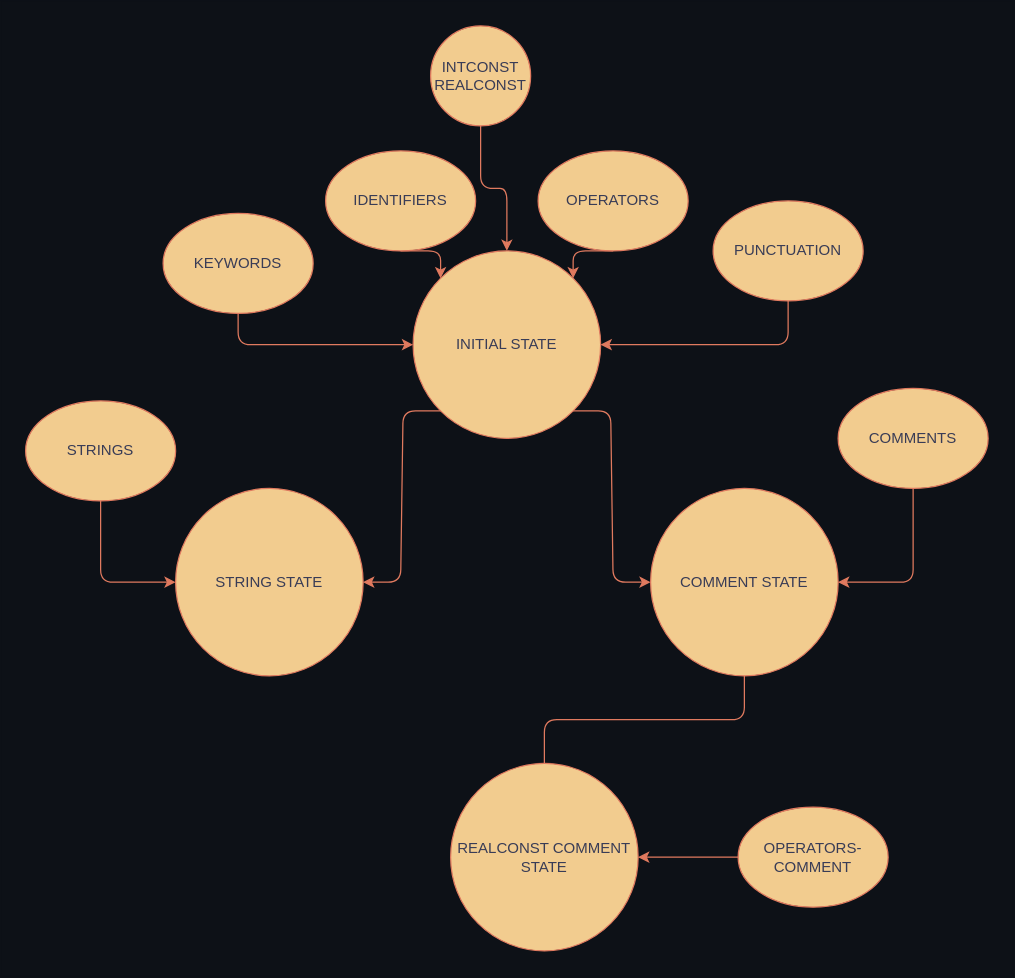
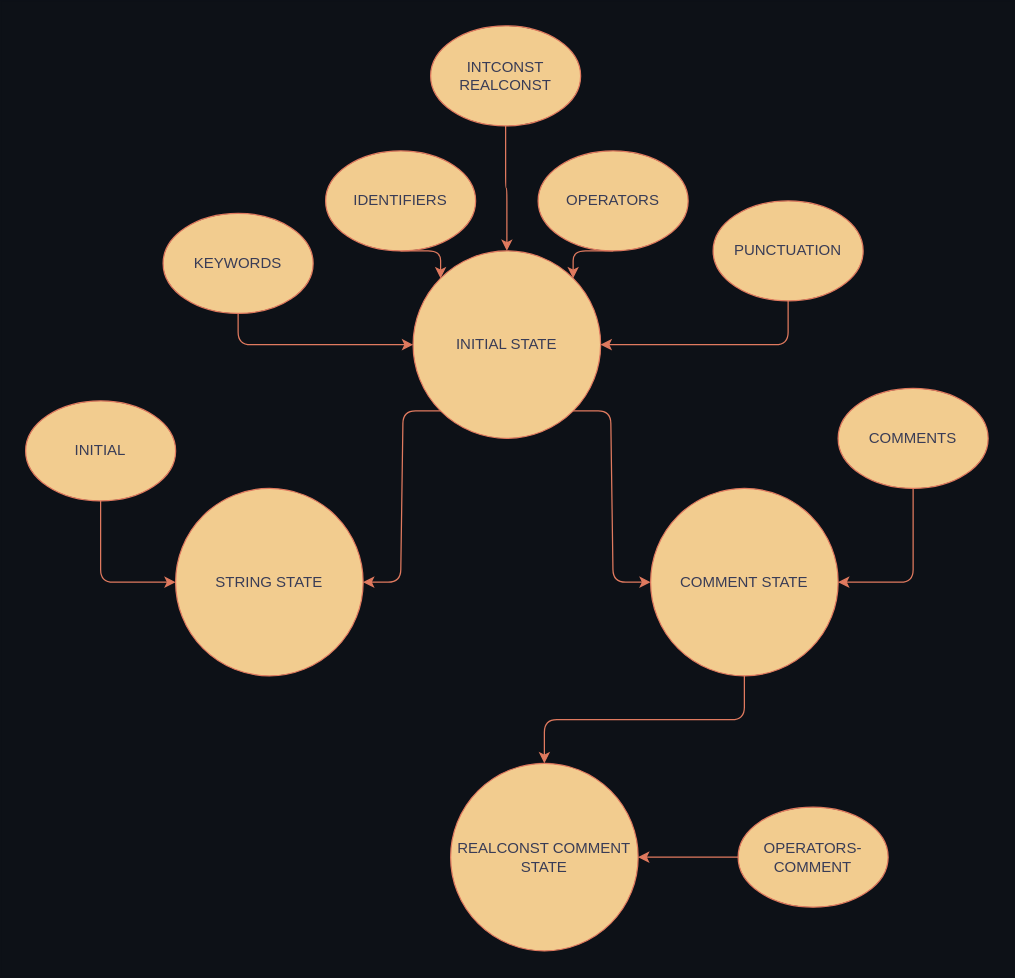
(481, 76) -> (506, 76)
(101, 451) -> (101, 451)
(544, 757) -> (544, 753)
